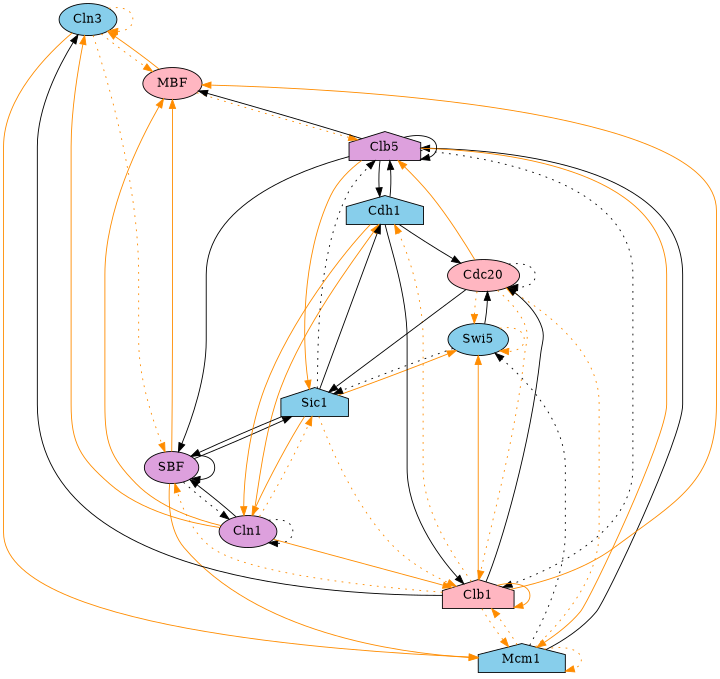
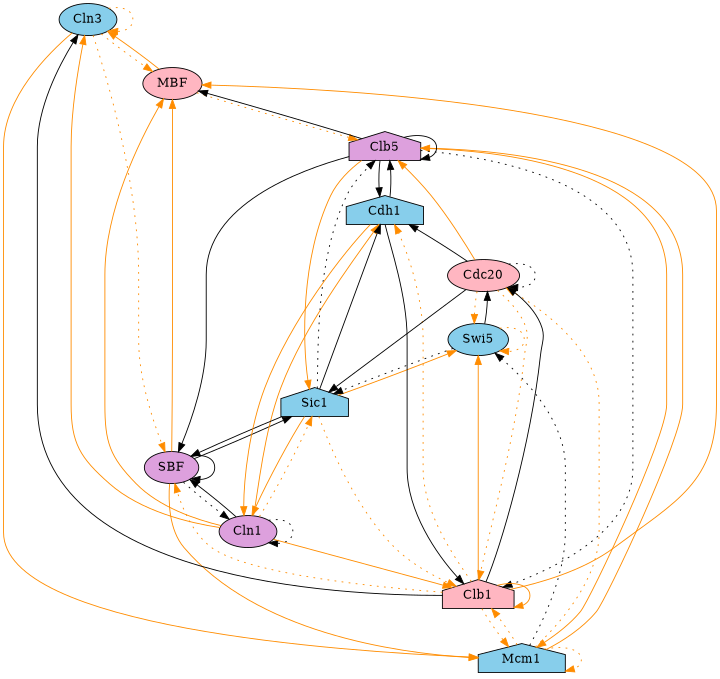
(426, 242) -> (442, 245)
(683, 329) -> (683, 329)
